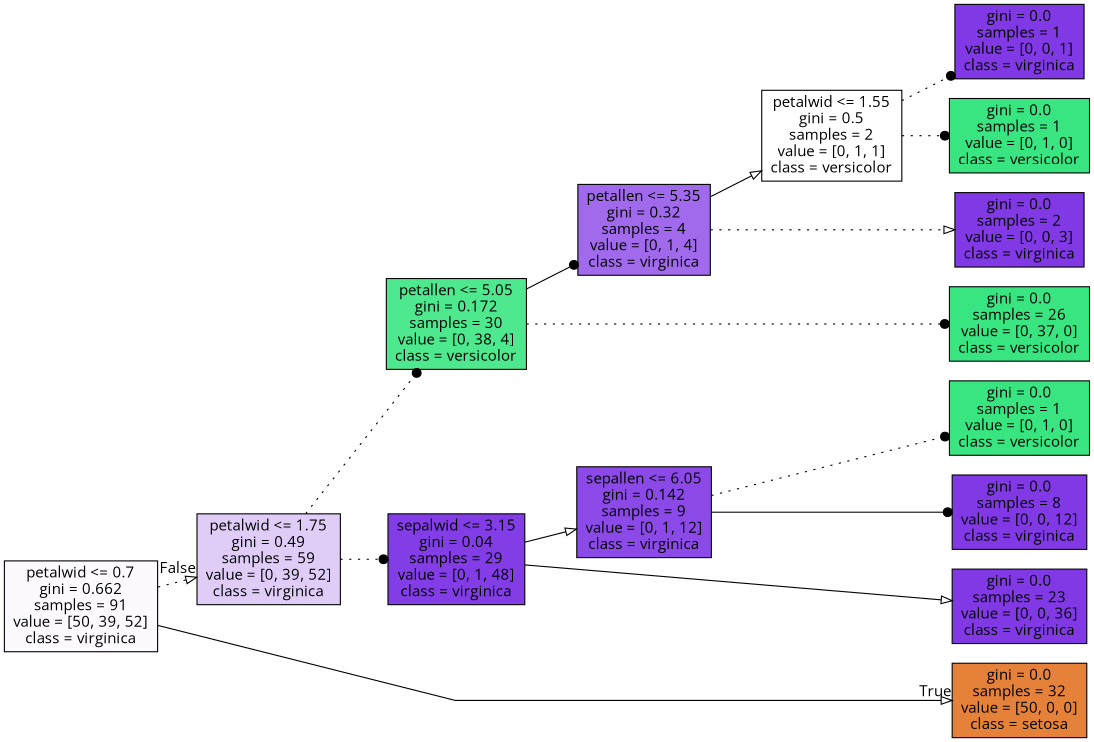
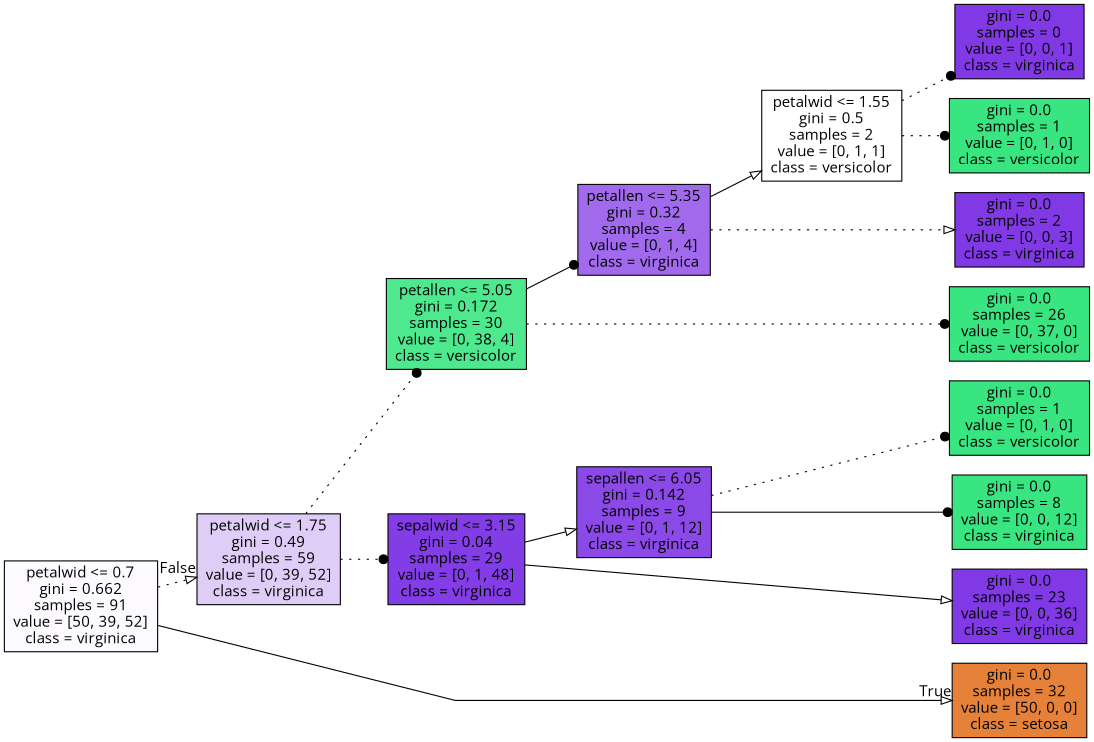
(1019, 42) -> (1019, 42)
(1019, 512) -> (1019, 512)
